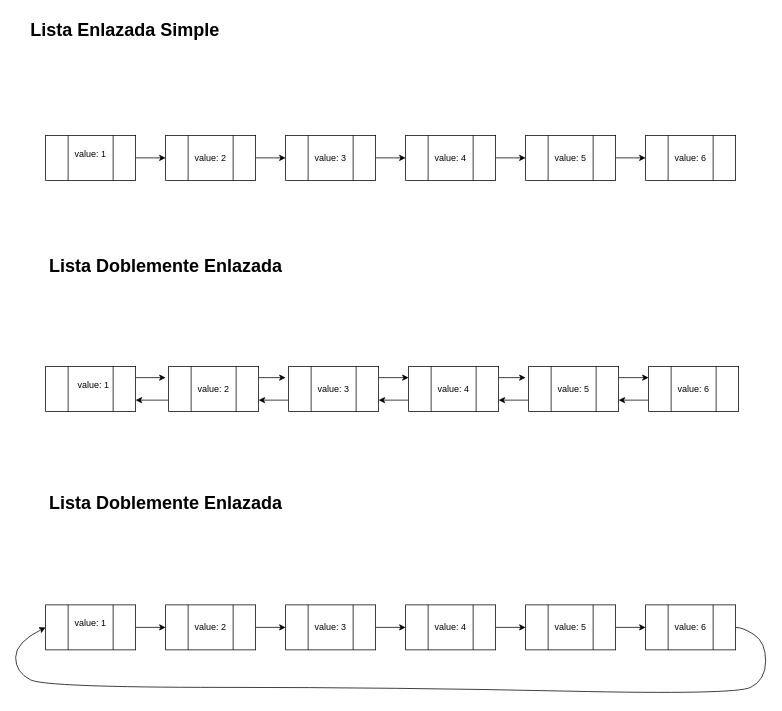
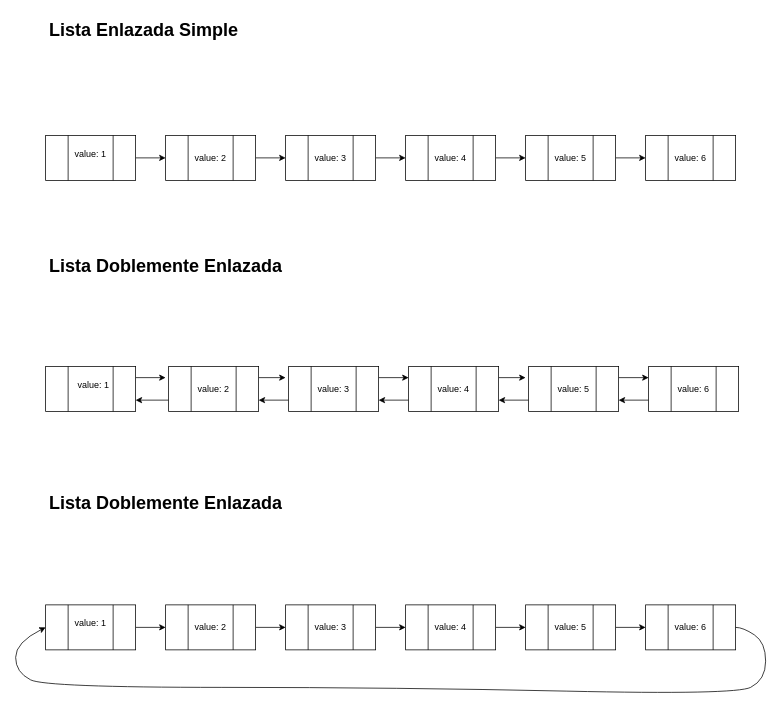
(147, 60) -> (165, 60)
